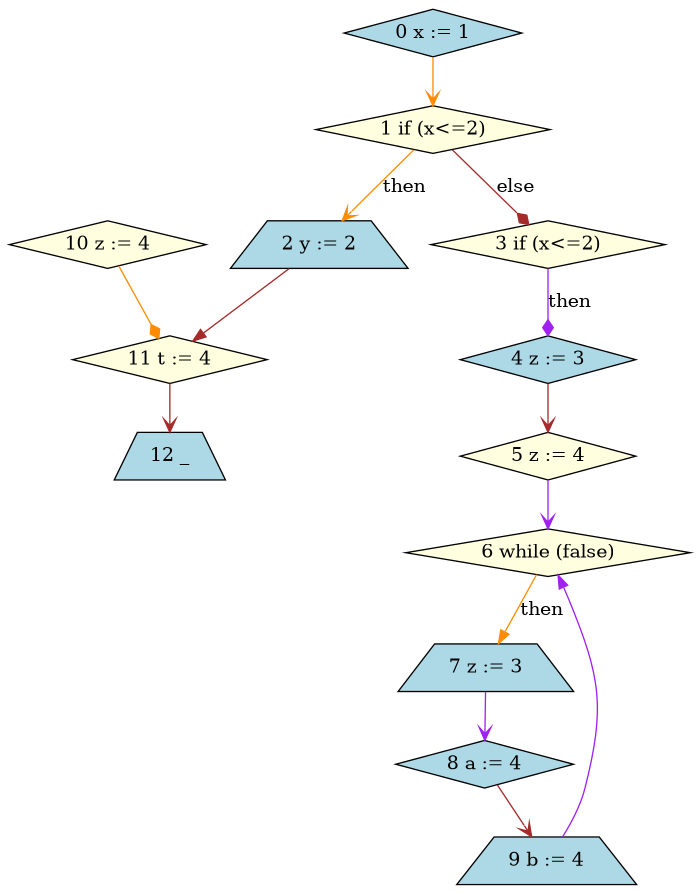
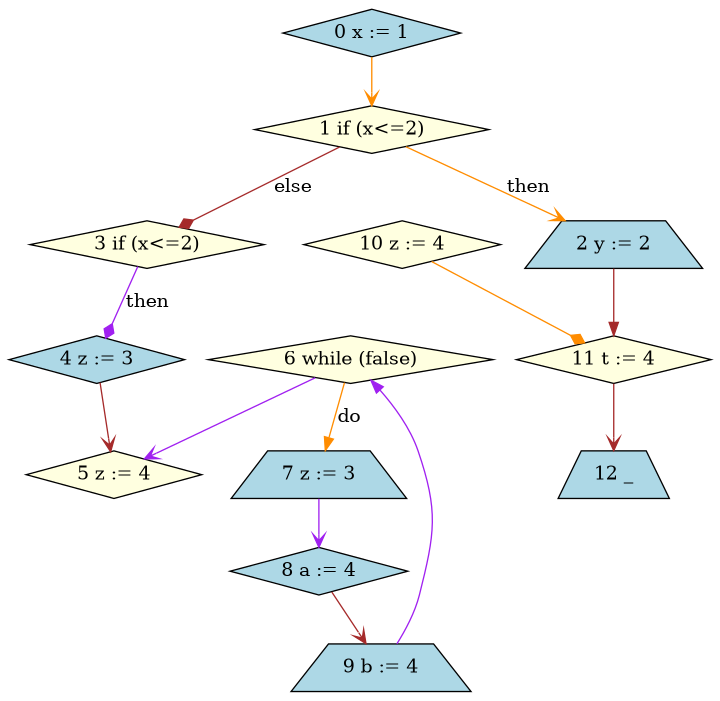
(548, 498) -> (236, 415)
(542, 610) -> (349, 417)
